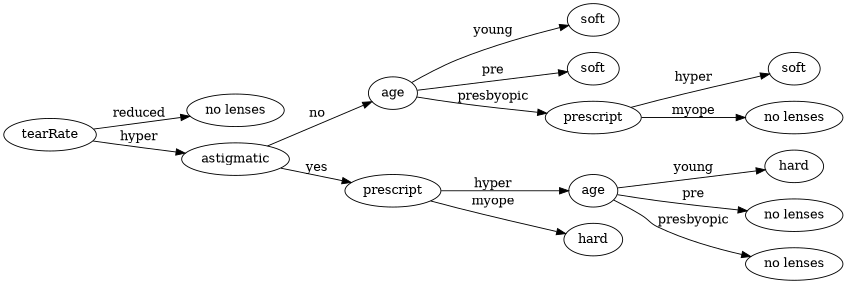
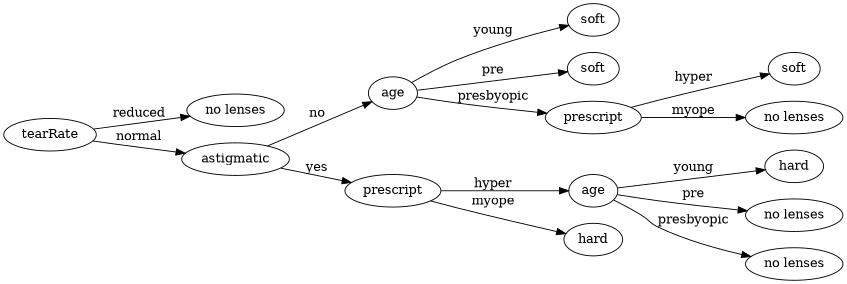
(139, 137) -> (139, 137)
